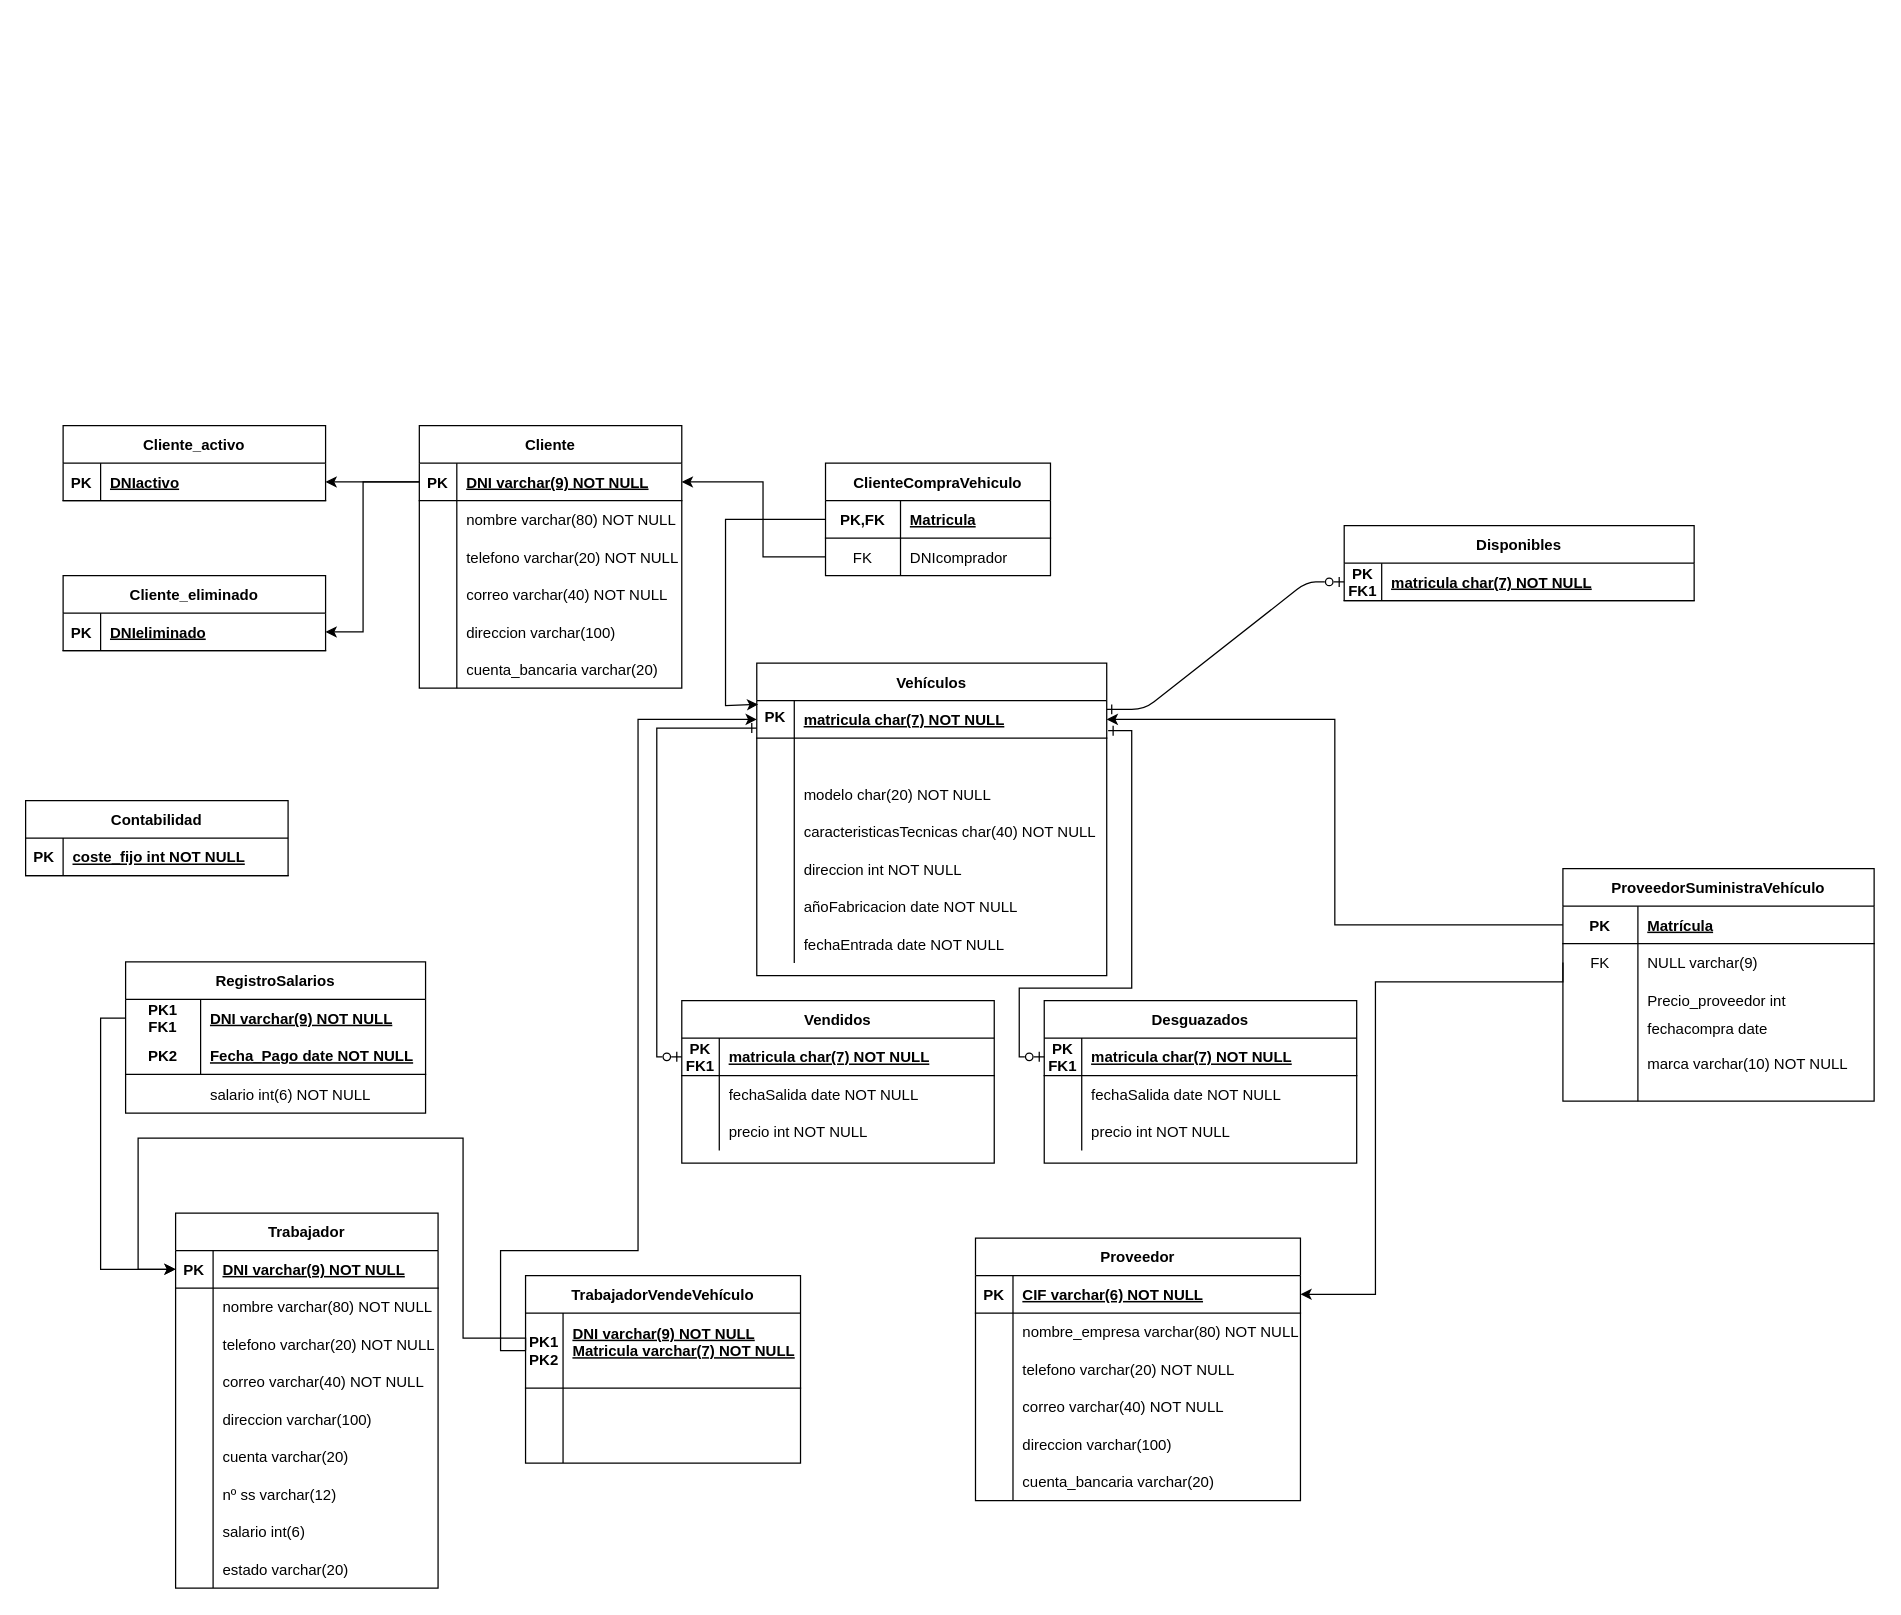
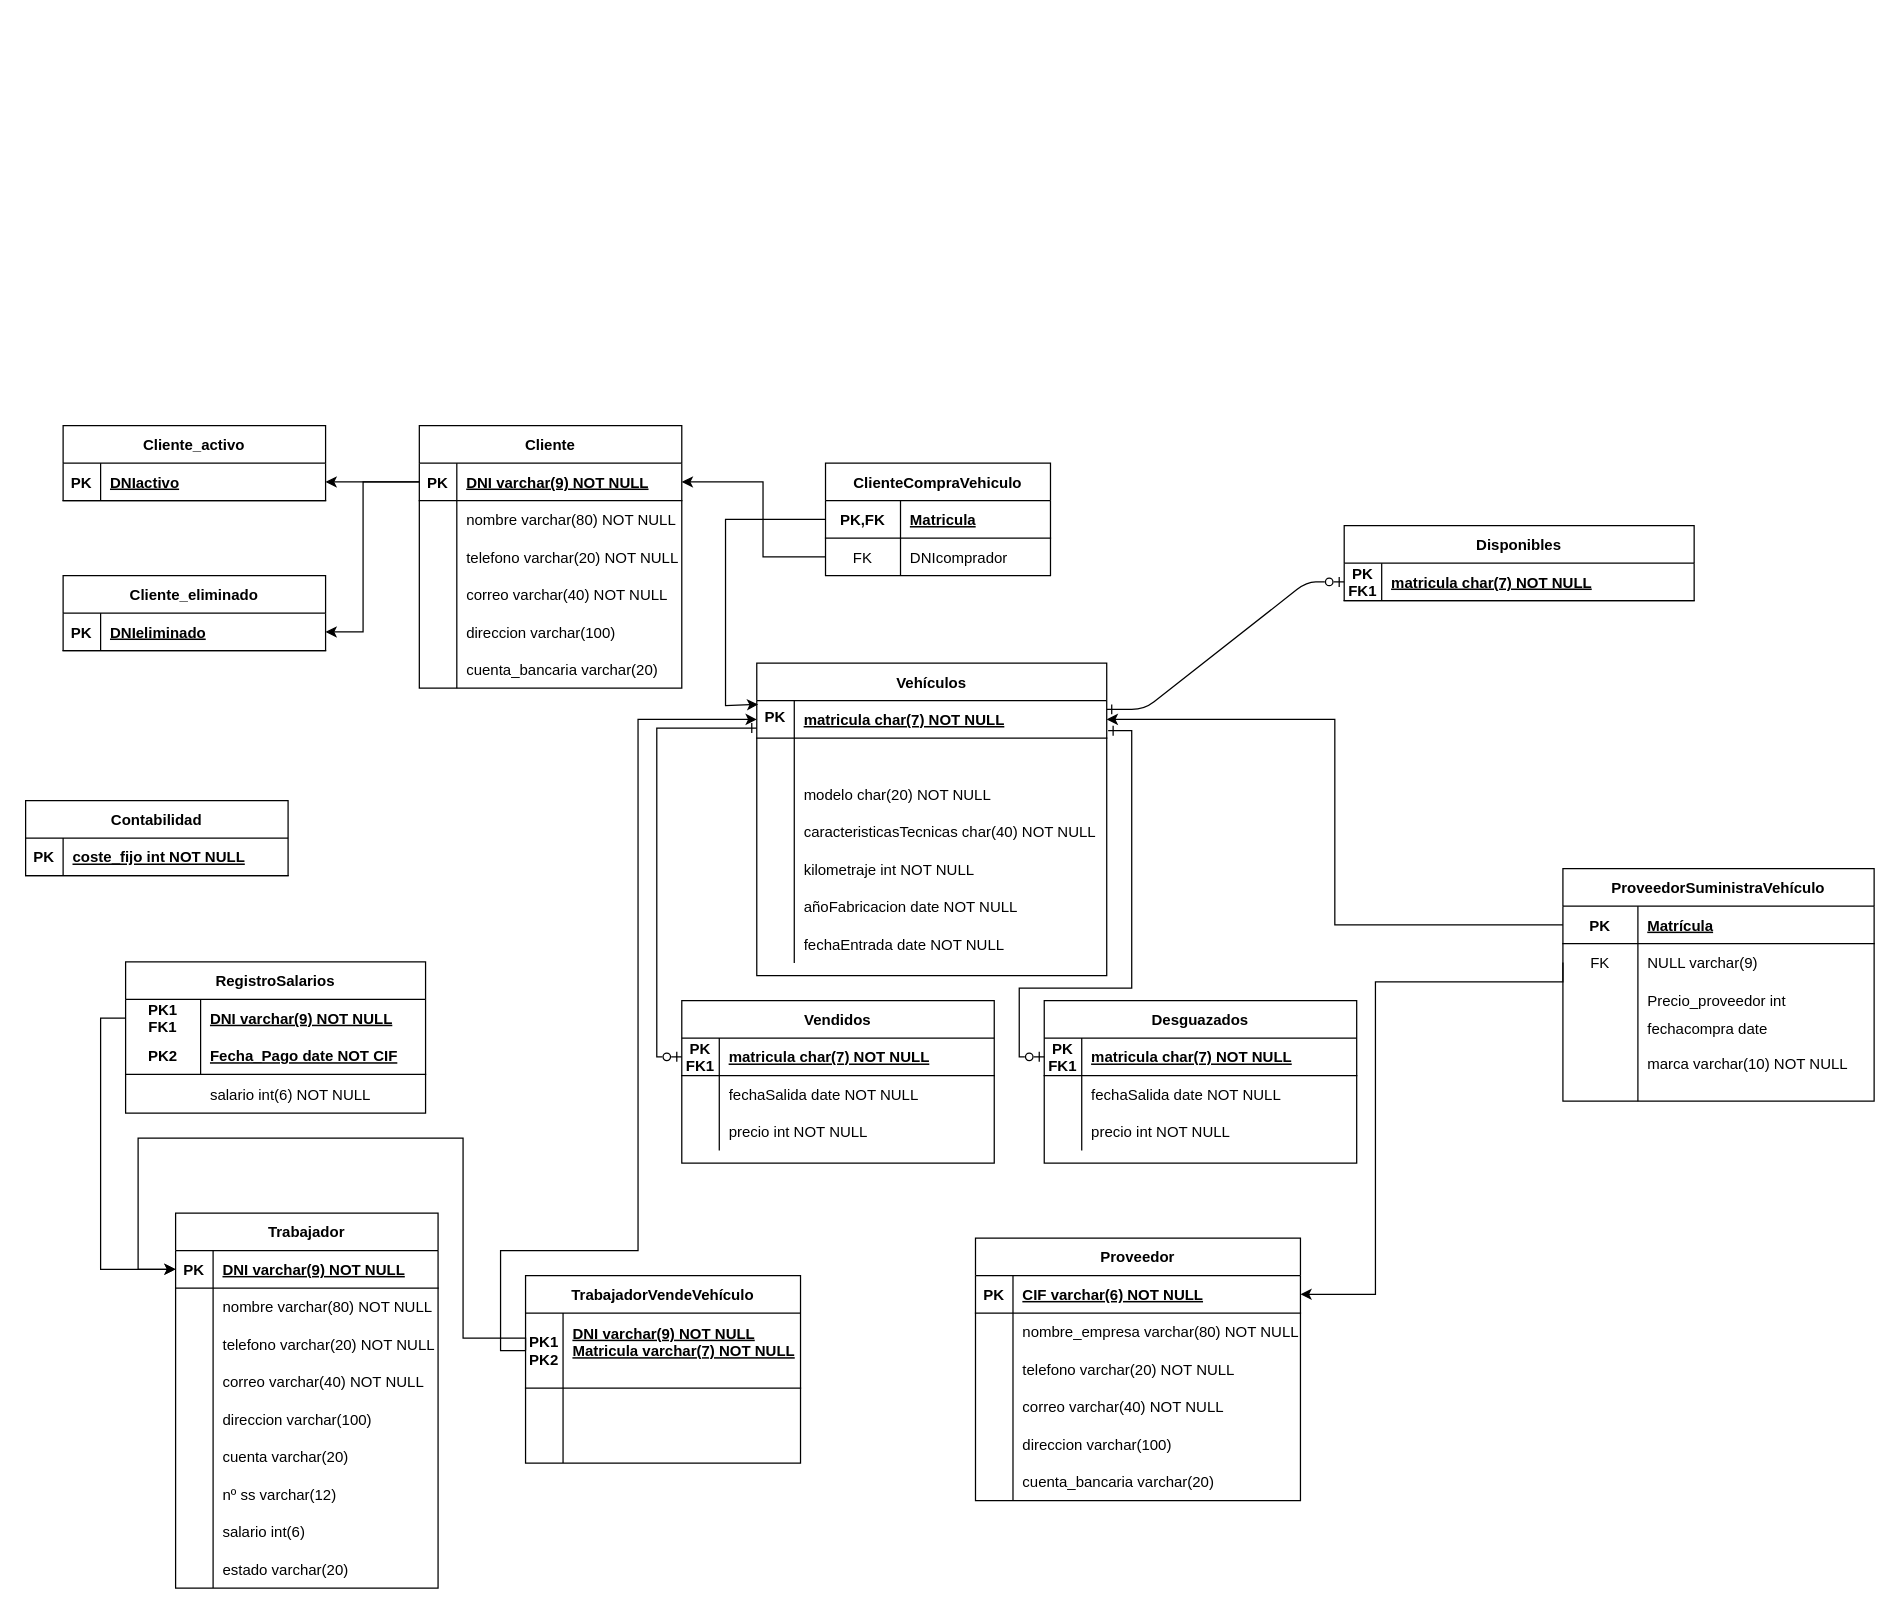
(884, 870) -> (893, 870)
(305, 1056) -> (301, 1056)
